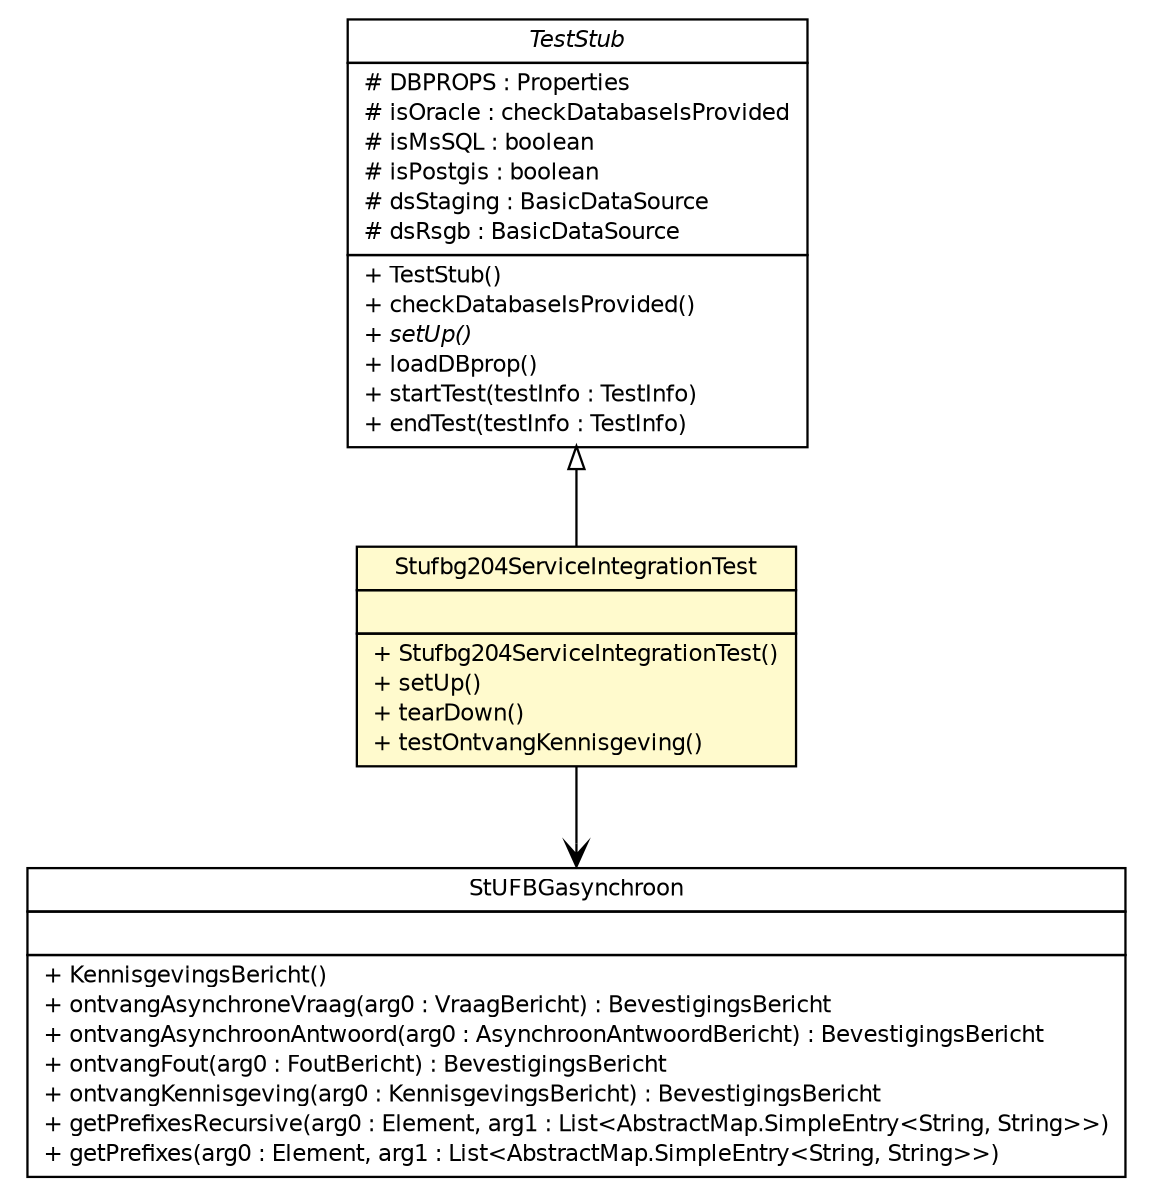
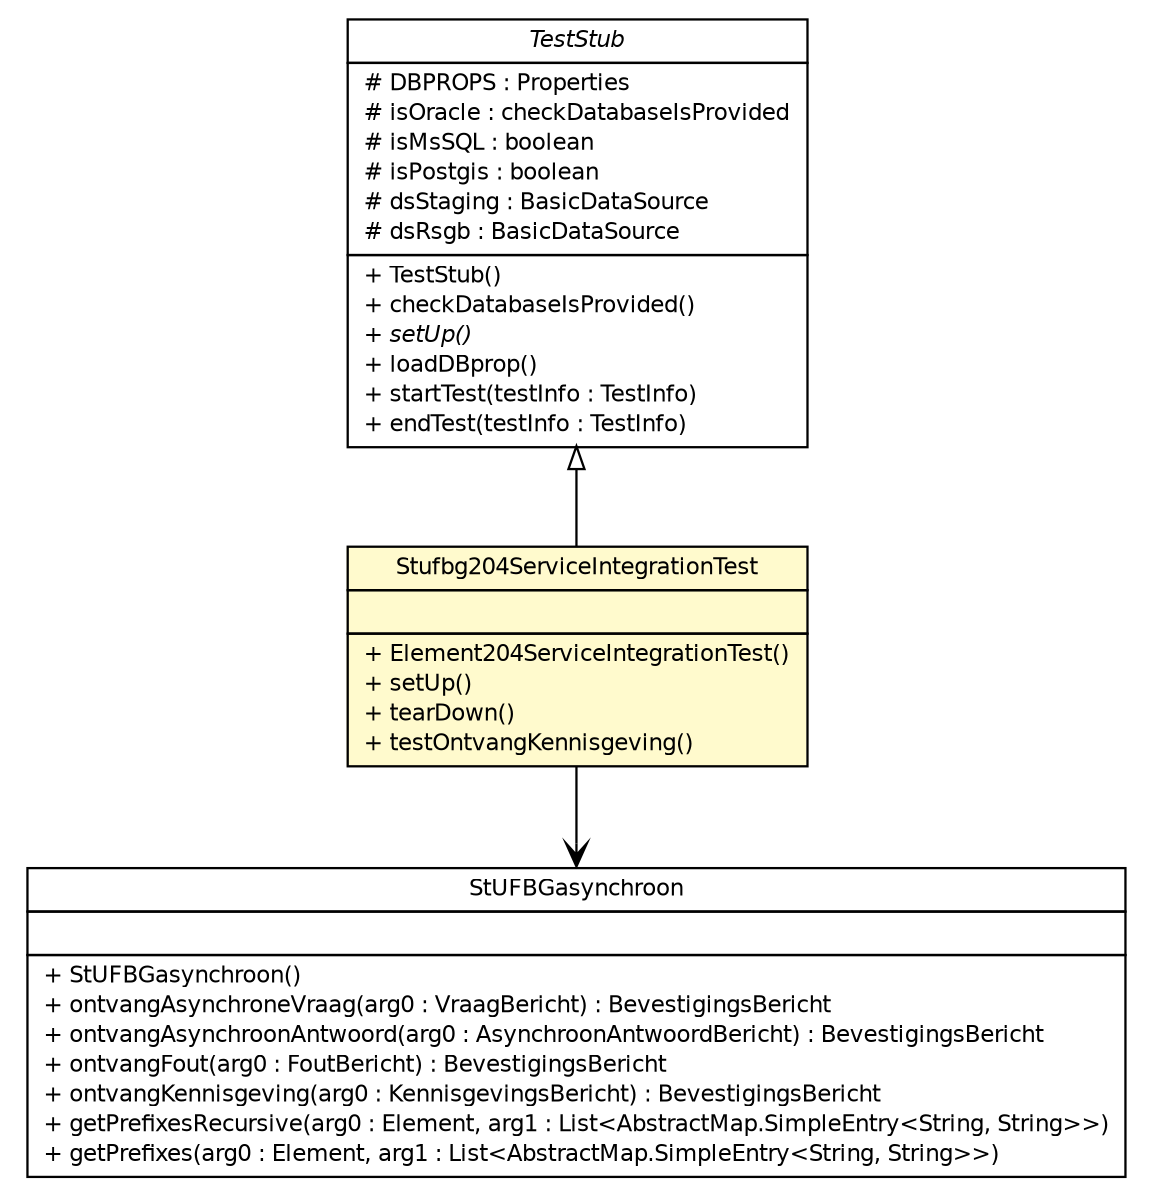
(576, 654) -> (578, 654)
(185, 976) -> (173, 976)
